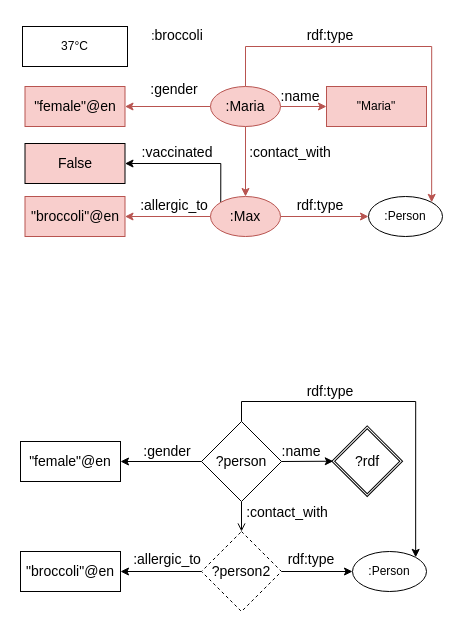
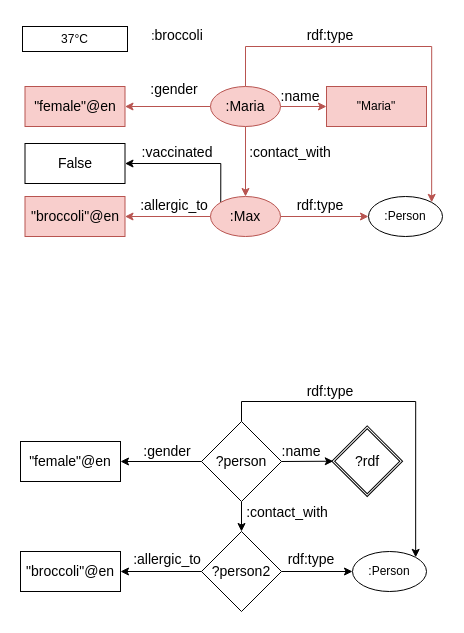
(75, 47) -> (75, 39)
(75, 164) -> (75, 164)
(242, 524) -> (242, 523)
(242, 572) -> (242, 572)
